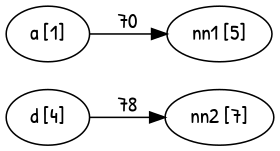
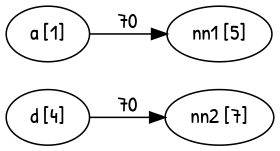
(127, 106) -> (127, 106)
